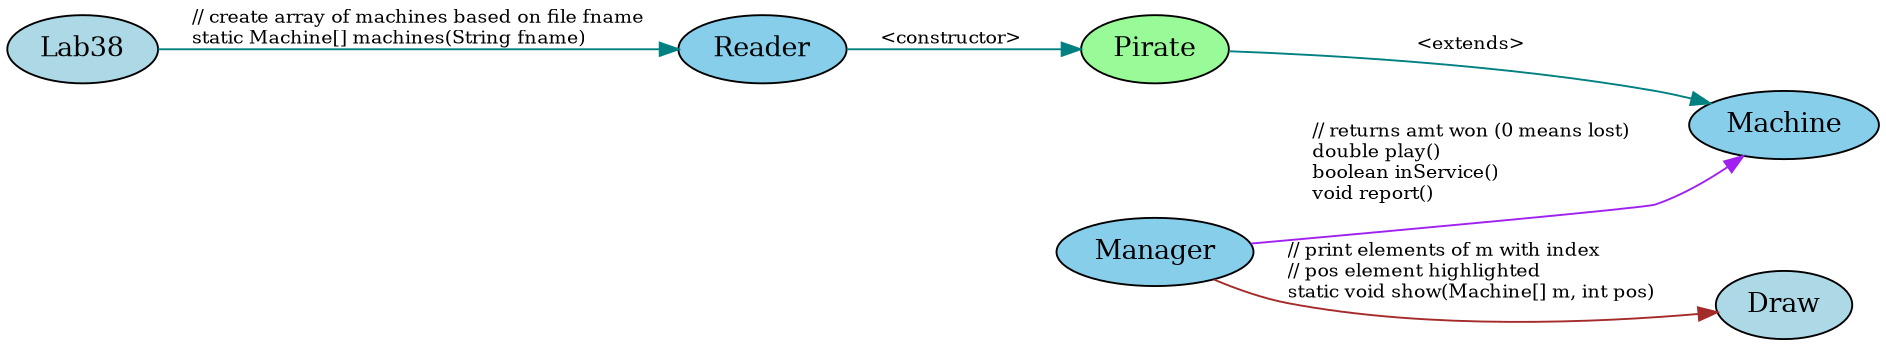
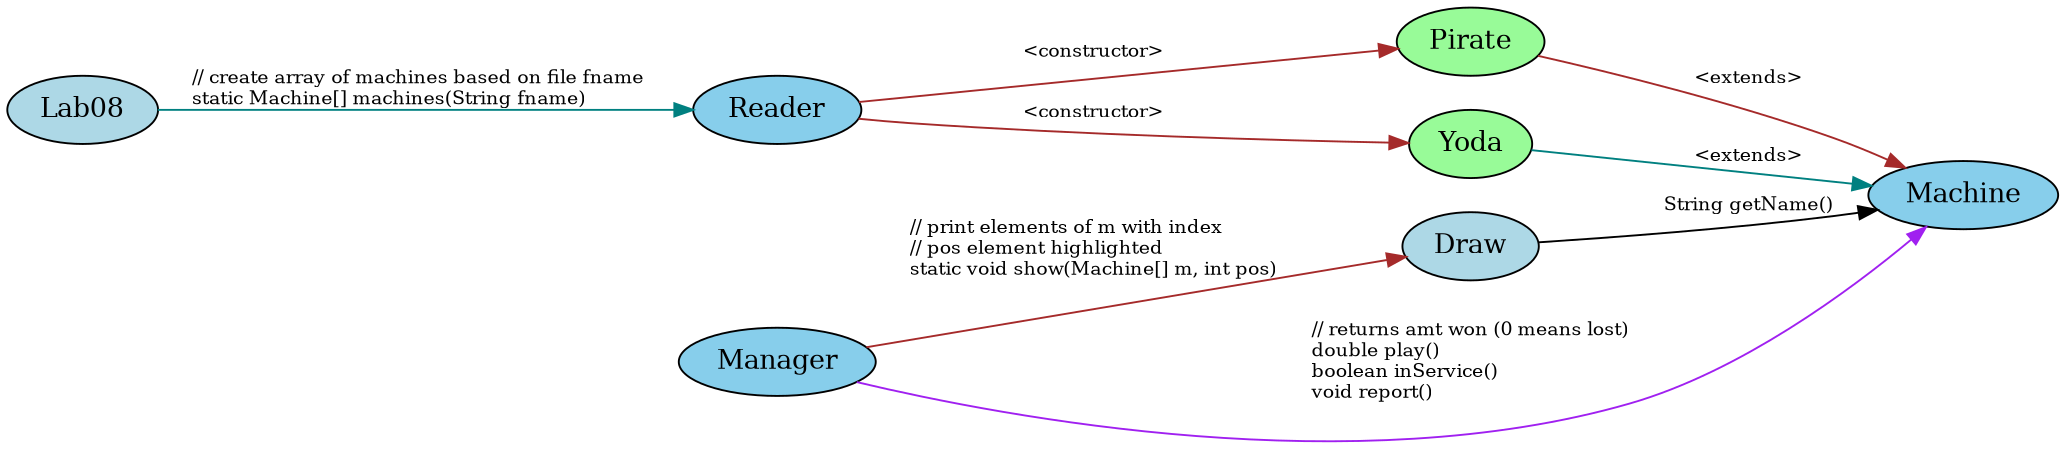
(83, 49) -> (83, 110)
(954, 49) -> (1119, 76)
(1461, 66) -> (1715, 101)
none -> (1471, 144)
none -> (1699, 230)
